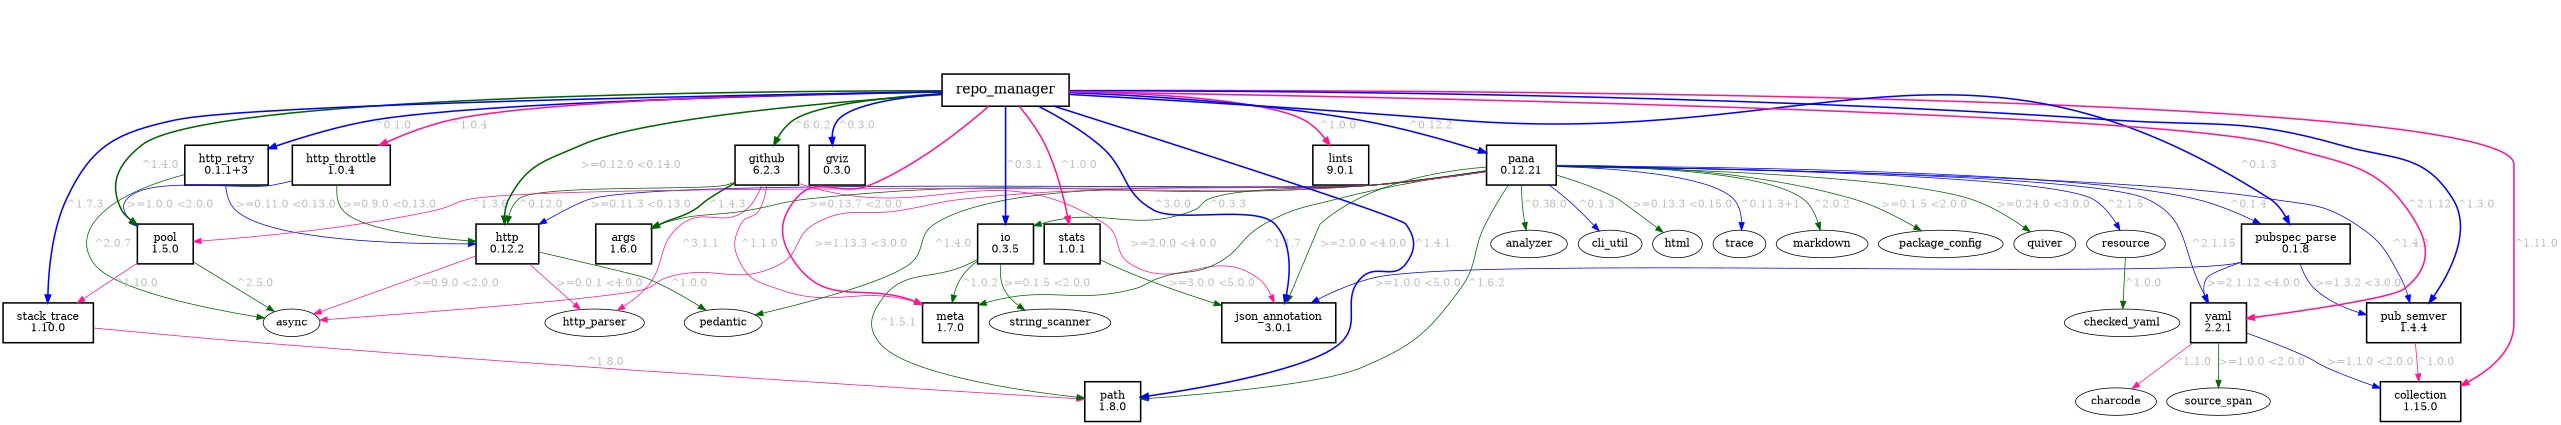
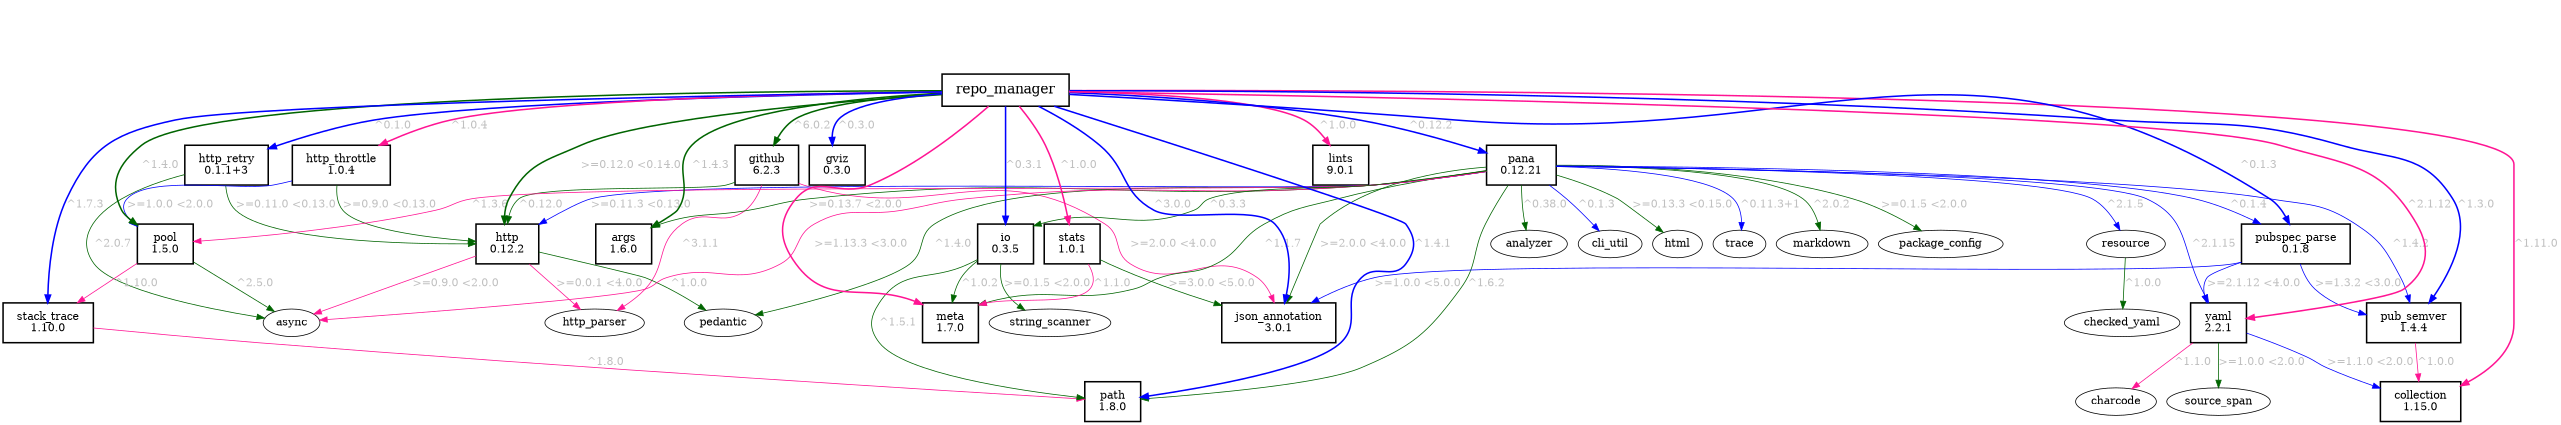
(698, 207) -> (760, 116)
(336, 238) -> (336, 238)
(2045, 244) -> none
(778, 289) -> (1053, 299)
